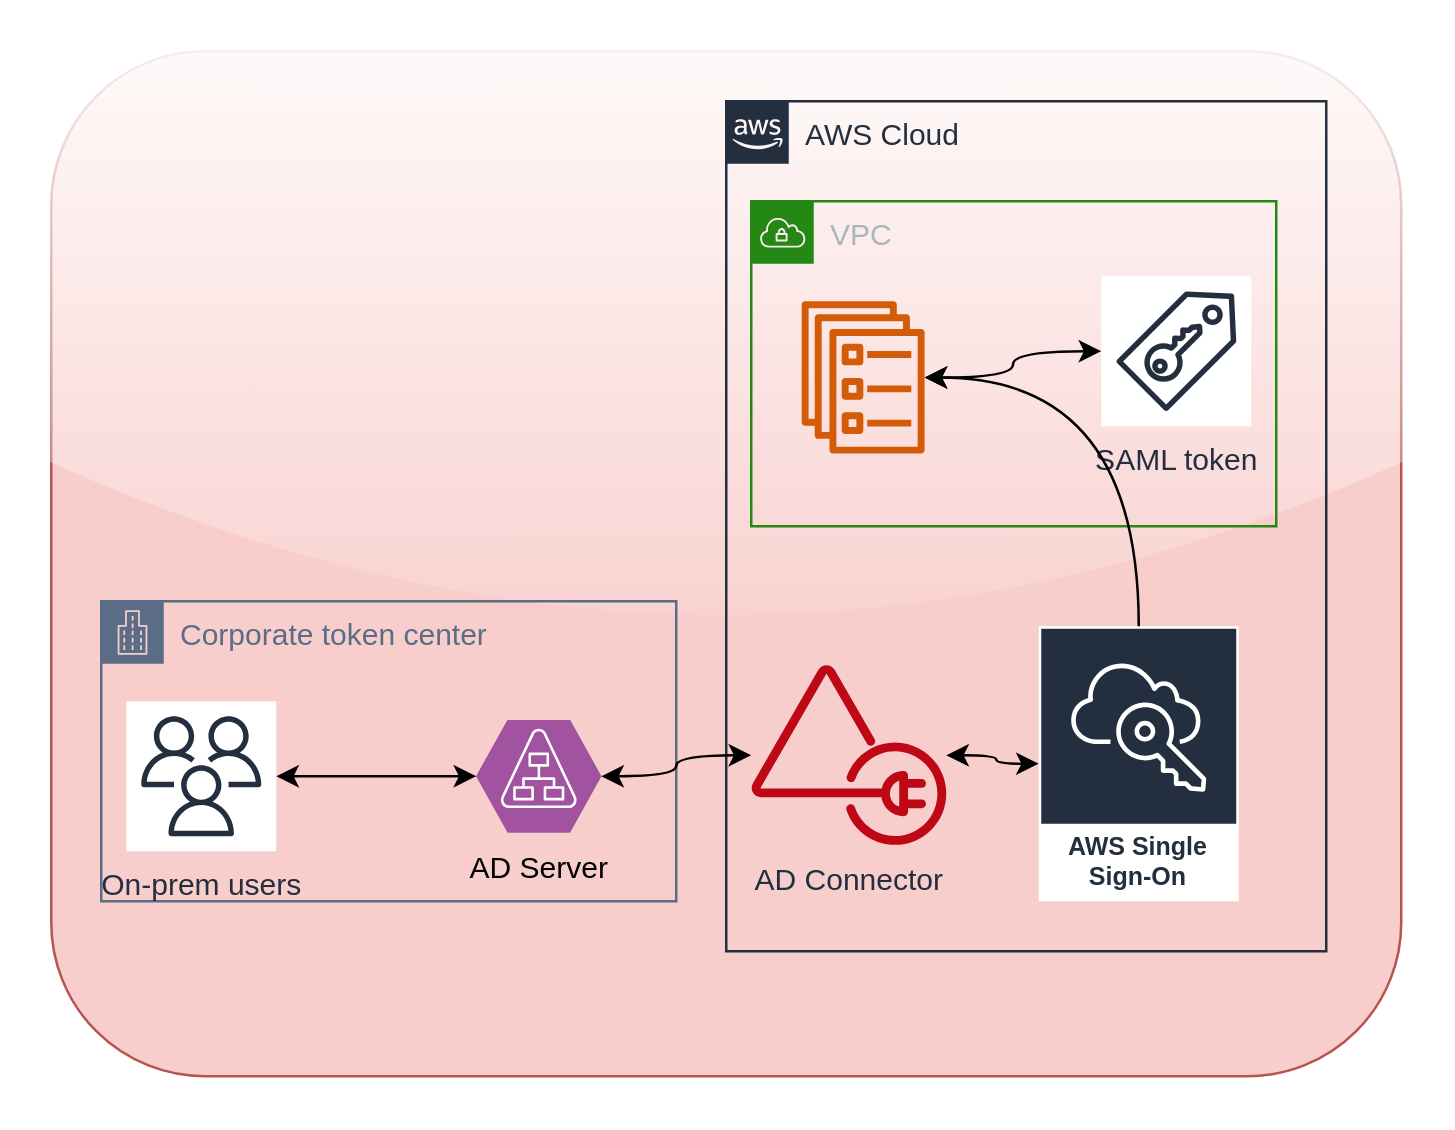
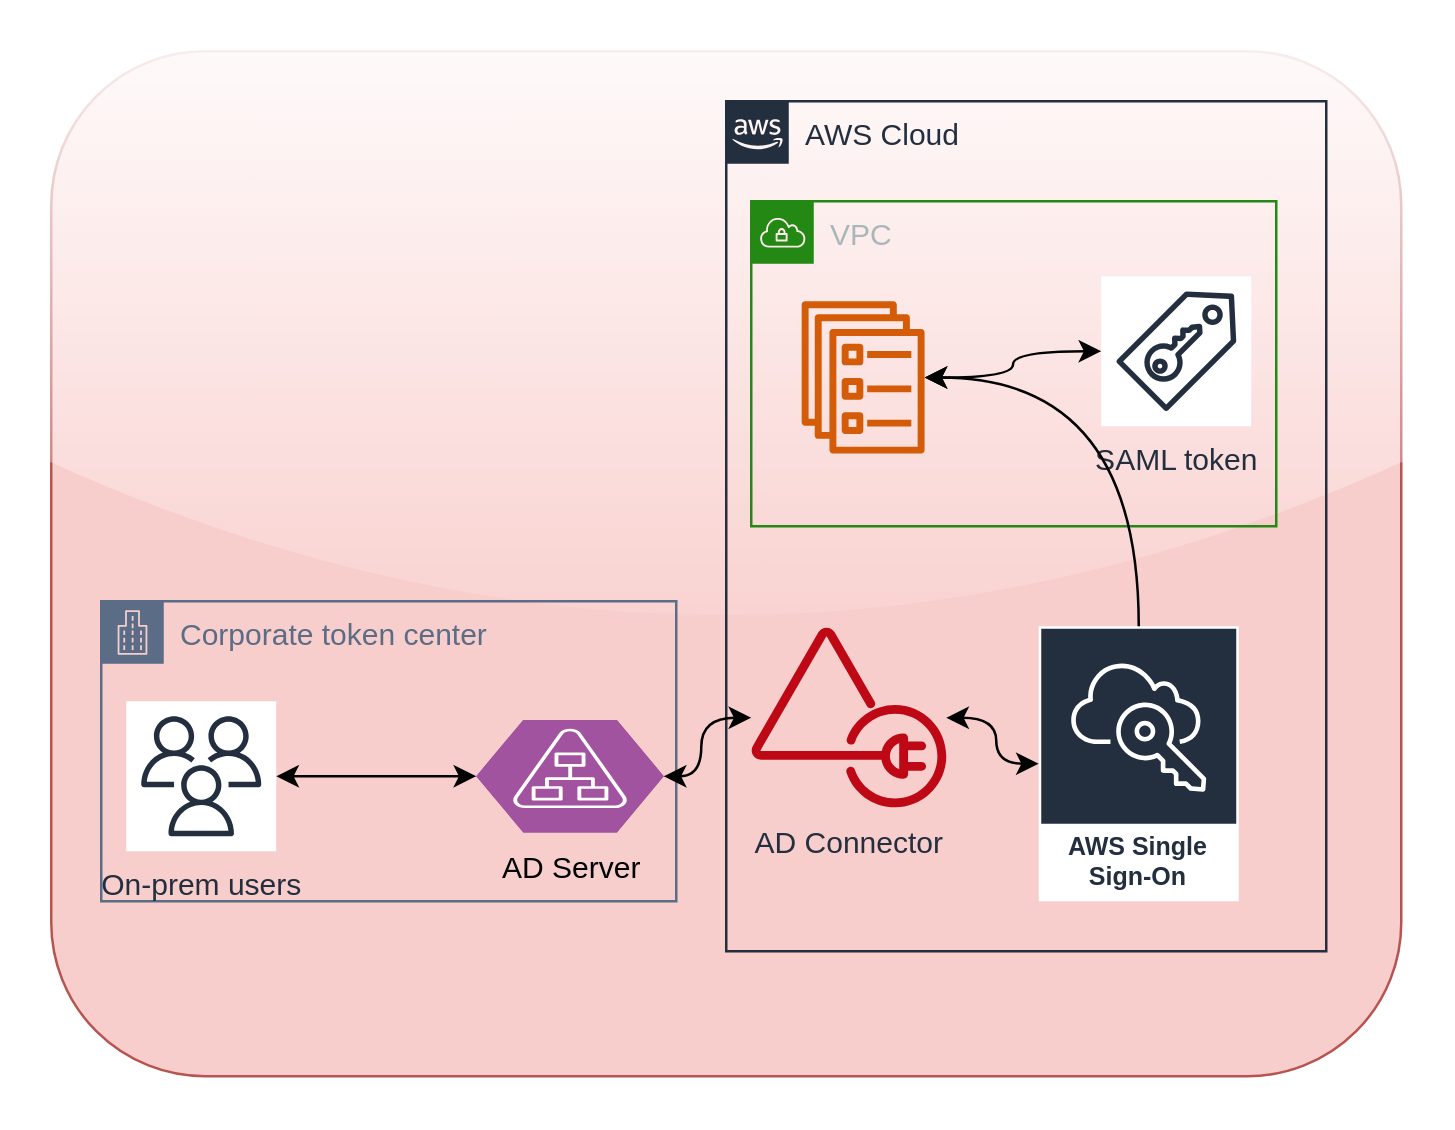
(849, 755) -> (849, 718)
(539, 776) -> (570, 776)
